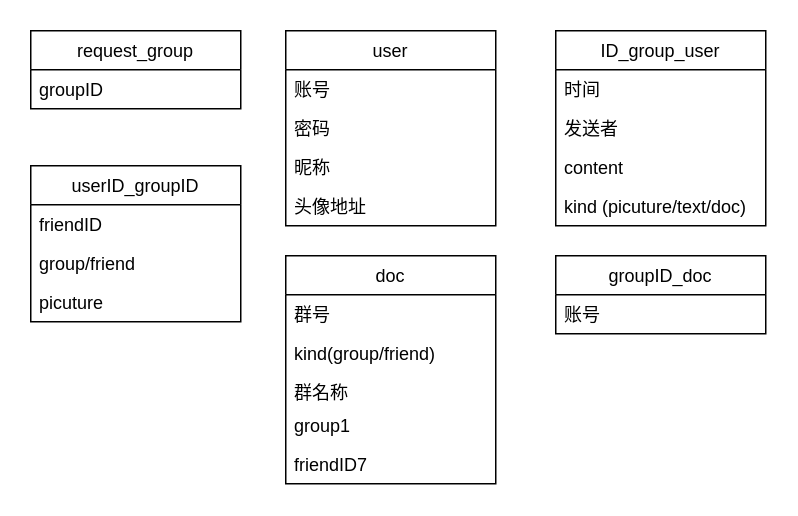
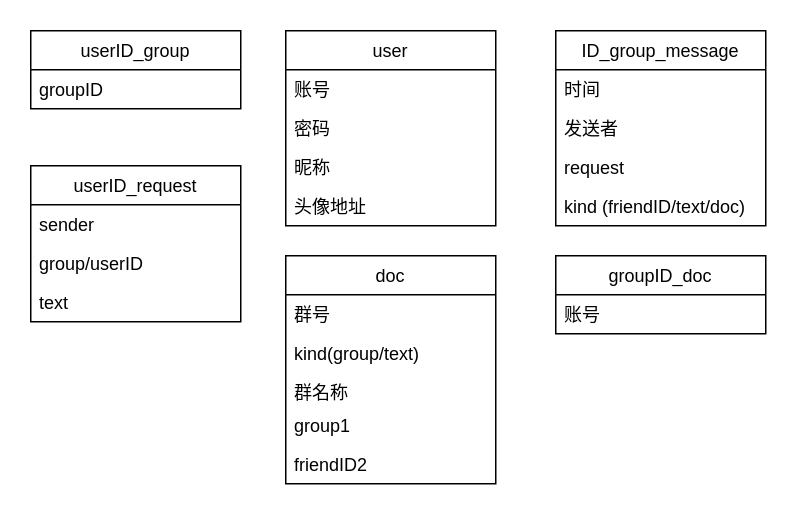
(135, 51) -> (135, 51)
(660, 51) -> (660, 51)
(599, 168) -> (599, 168)
(135, 186) -> (135, 186)
(678, 207) -> (678, 207)
(77, 225) -> (69, 225)
(97, 264) -> (99, 264)
(77, 303) -> (59, 303)
(380, 354) -> (372, 354)
(337, 465) -> (337, 465)
